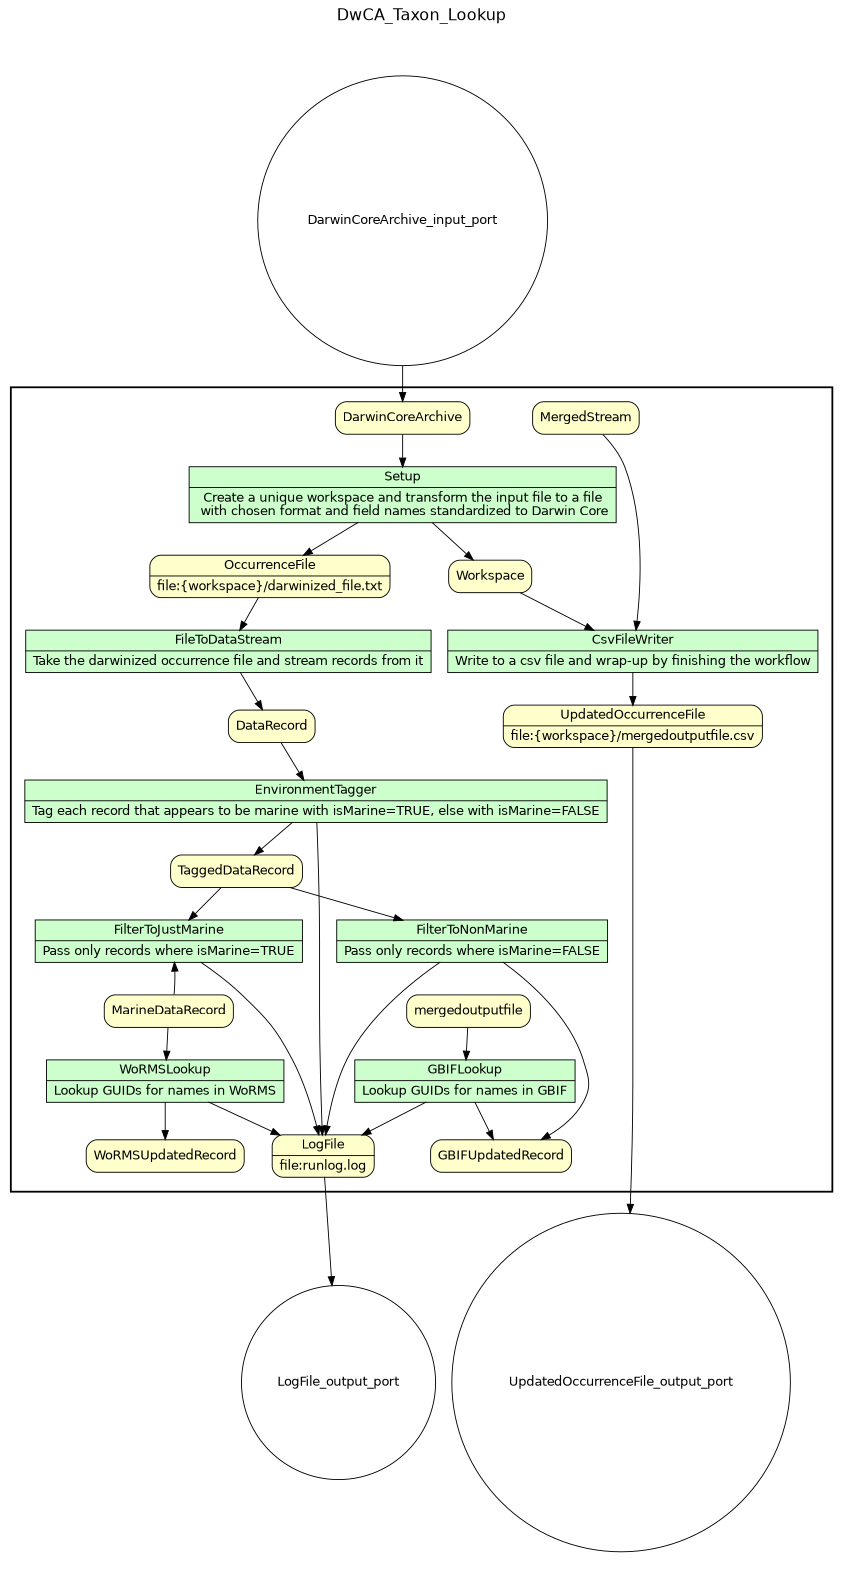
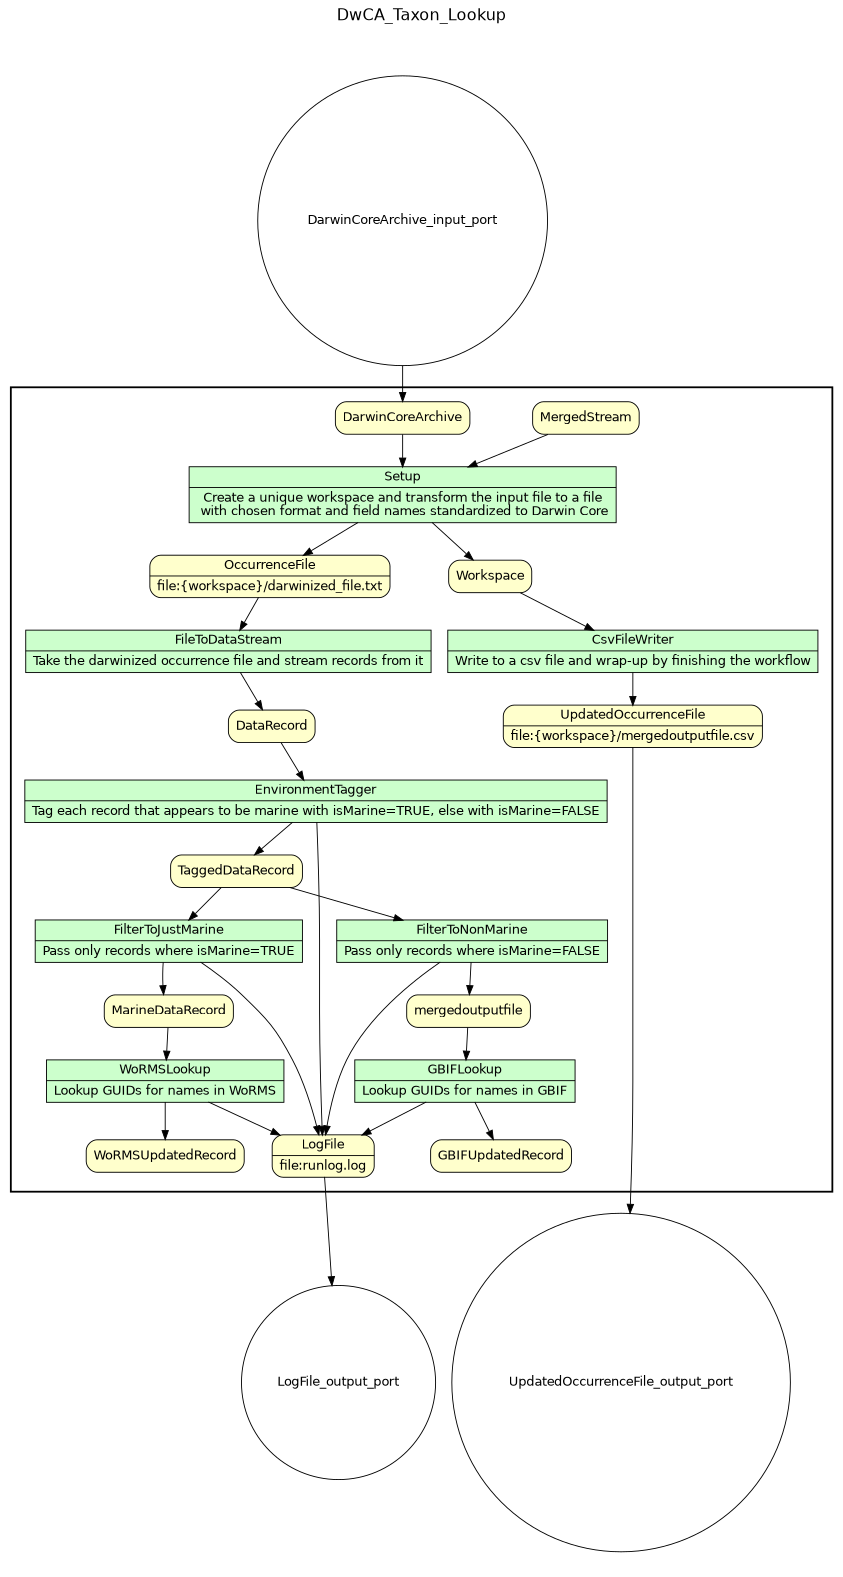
(638, 524) -> (512, 449)
(175, 983) -> (163, 974)
(576, 1043) -> (470, 974)
